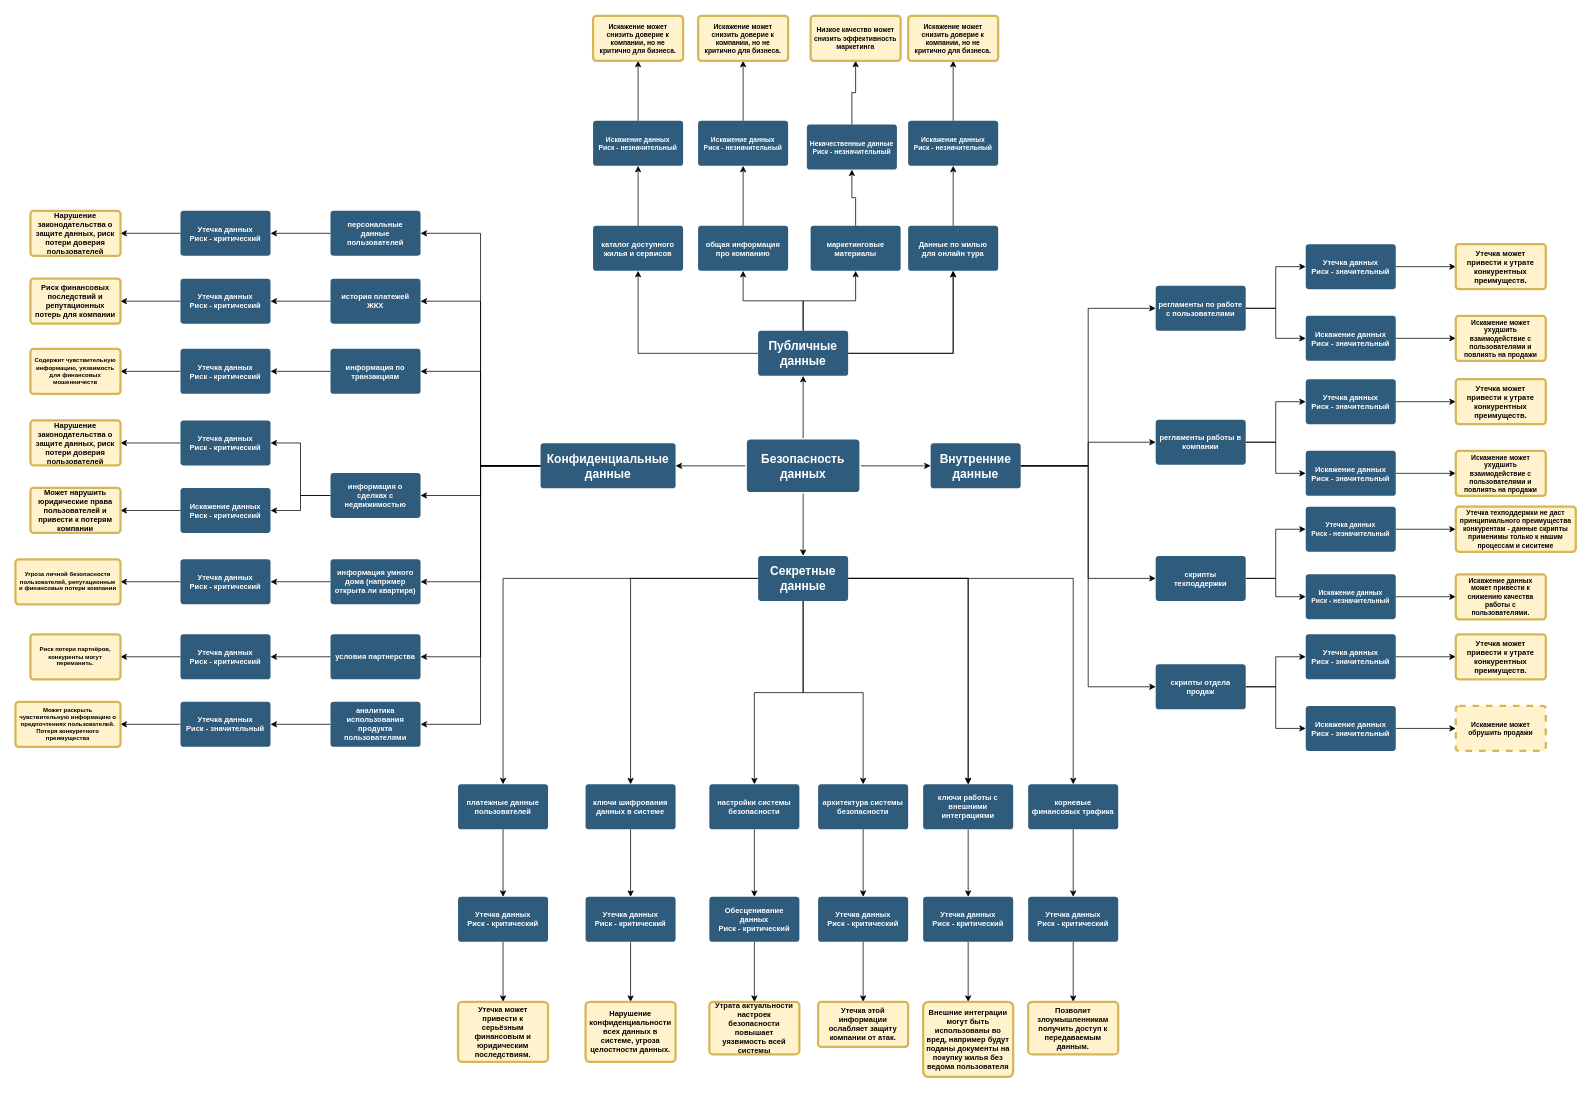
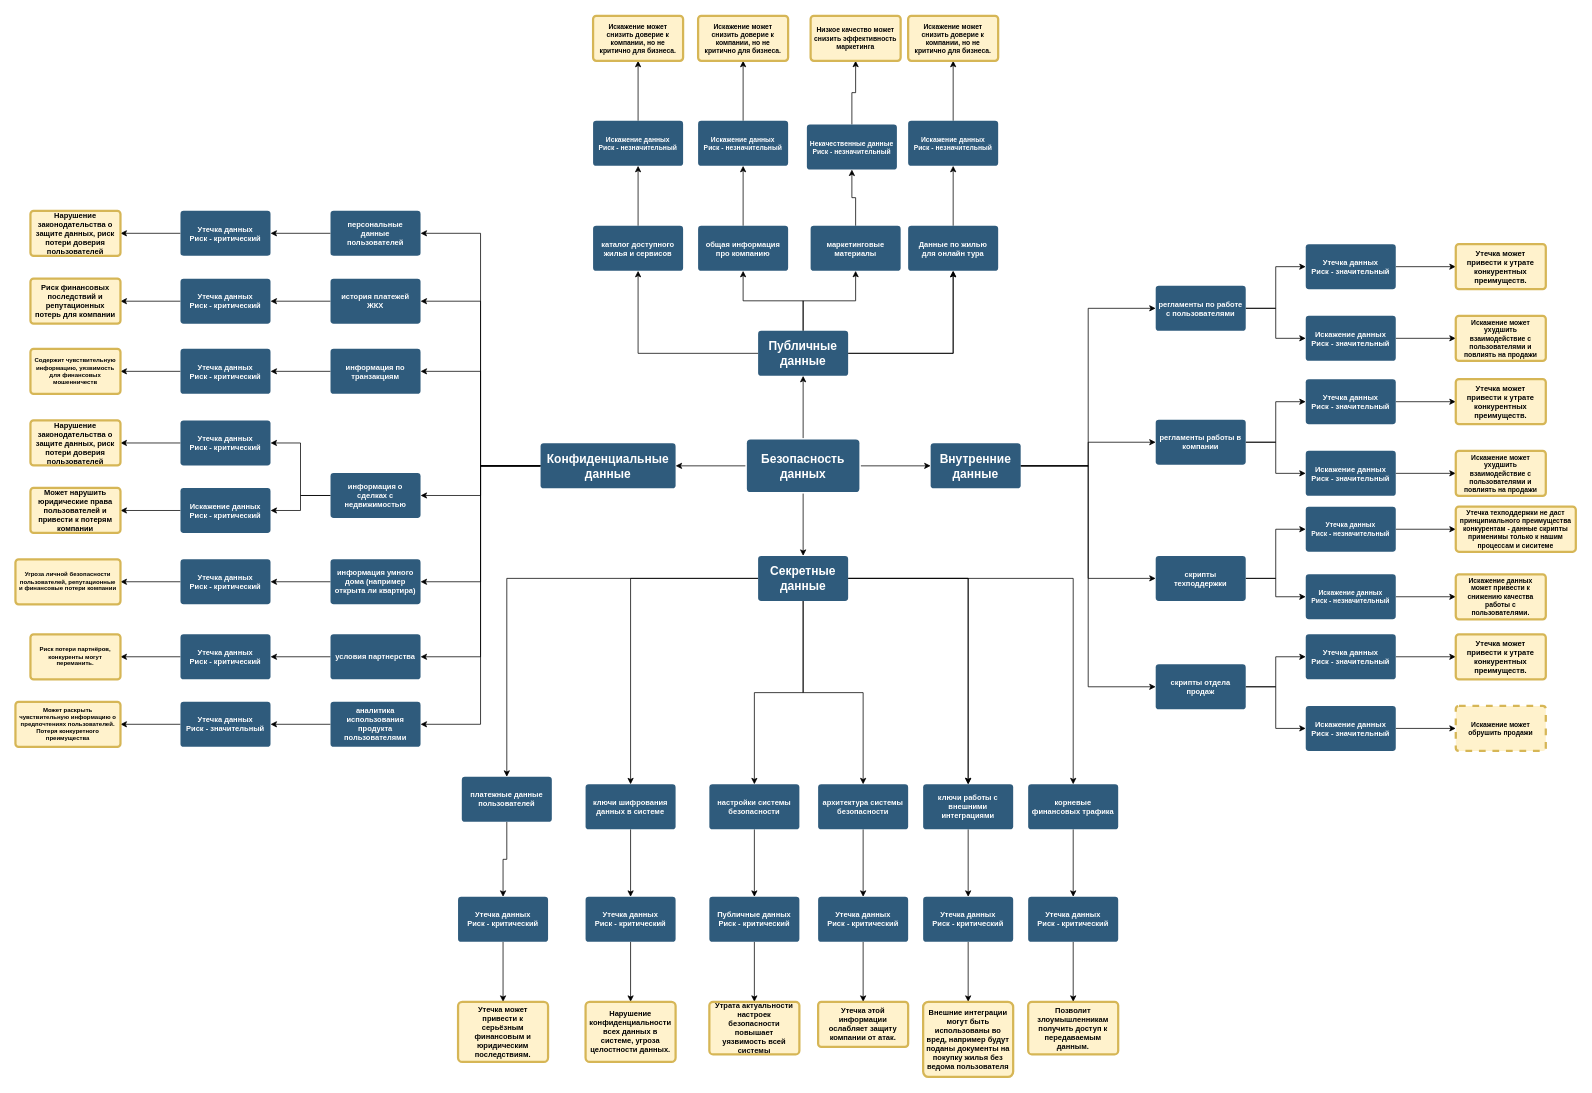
(503, 807) -> (507, 799)
(754, 919) -> (754, 919)
